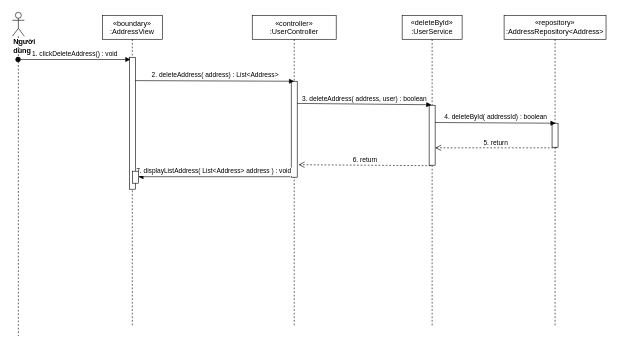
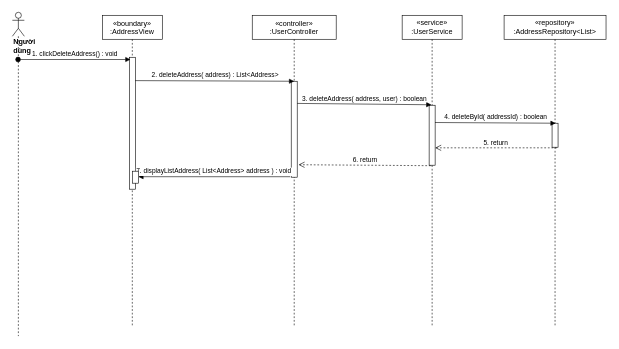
(432, 27) -> (432, 27)
(555, 27) -> (555, 27)
